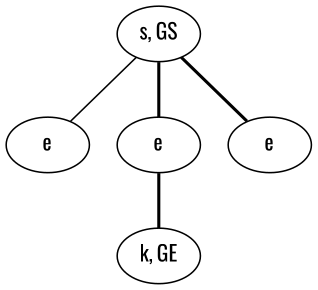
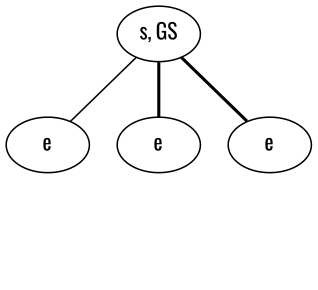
(159, 256) -> none
